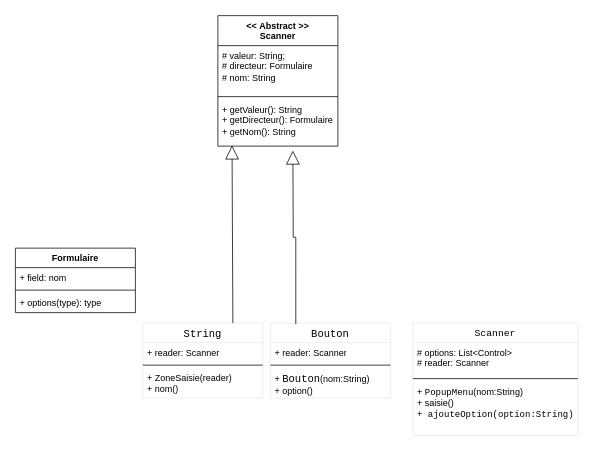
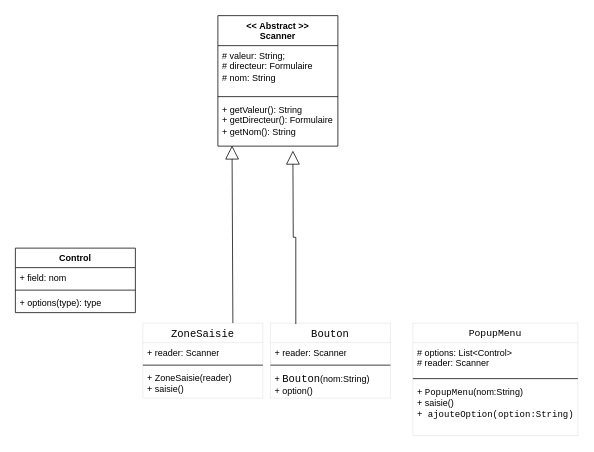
(75, 259) -> (75, 259)
(203, 334) -> (203, 334)
(495, 334) -> (495, 334)
(194, 384) -> (194, 384)
